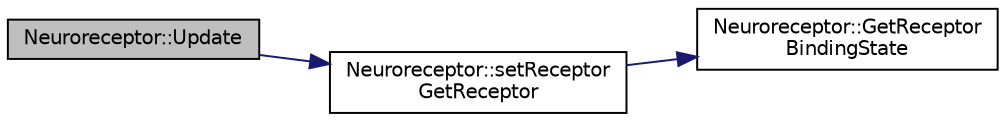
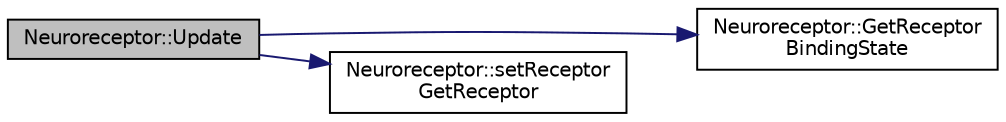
(652, 62) -> (468, 32)
